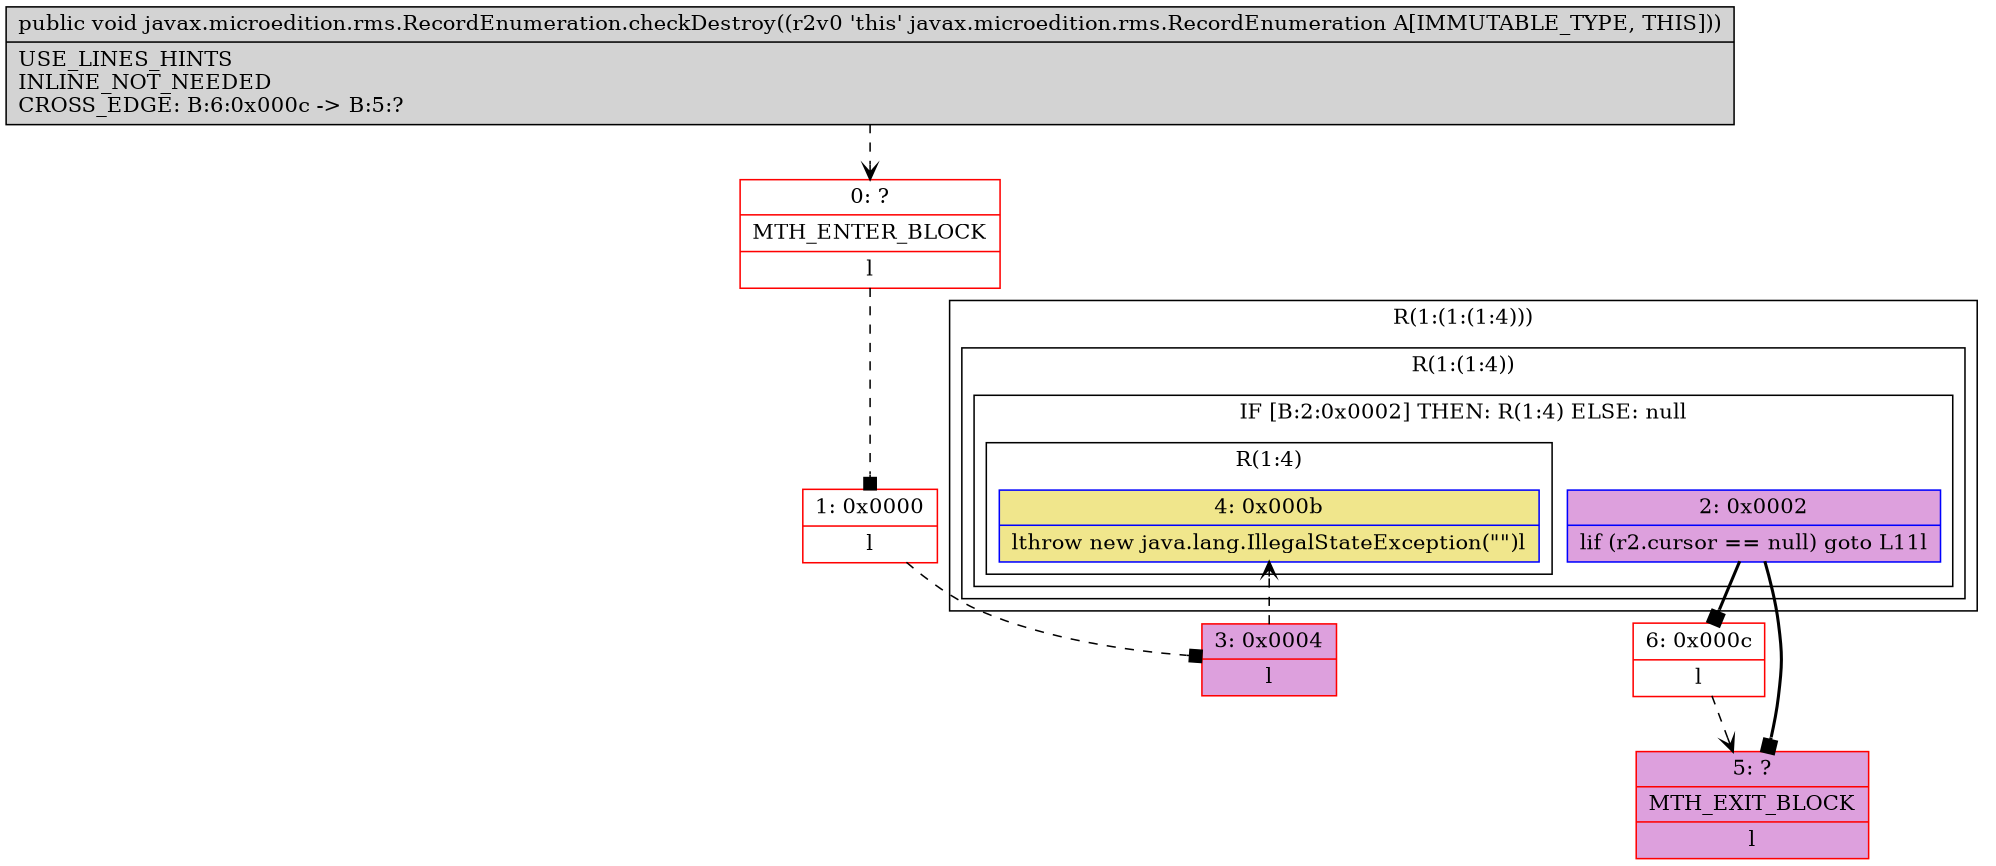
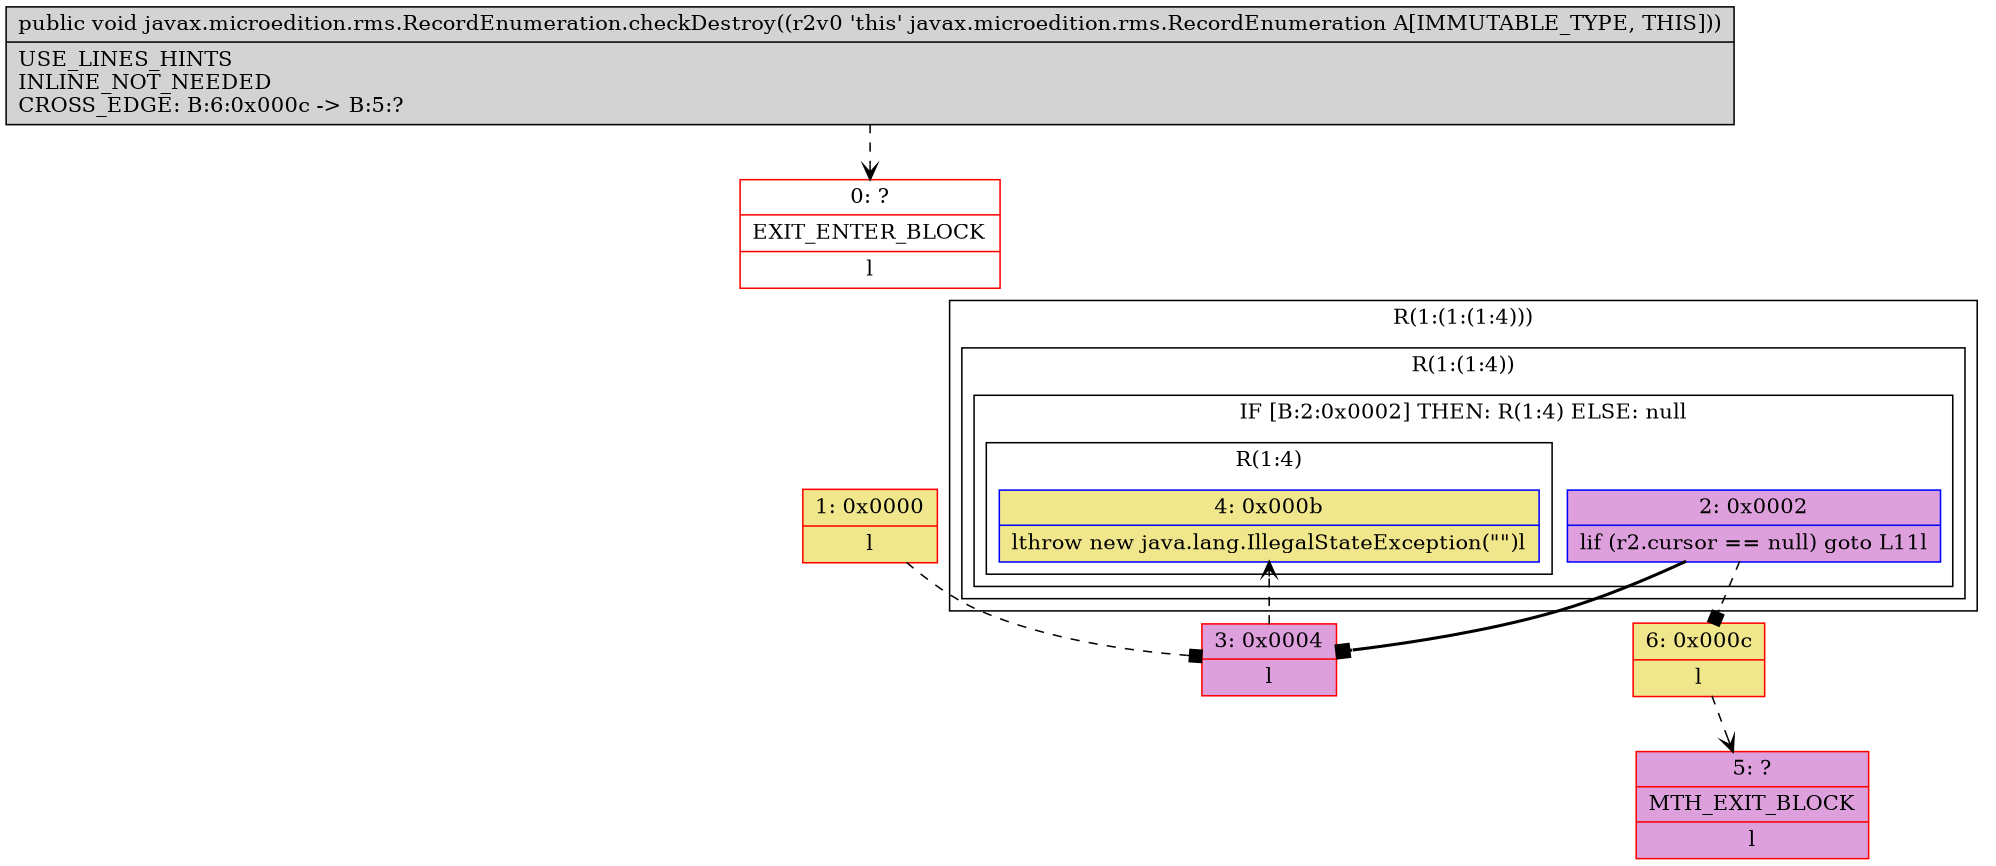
(870, 232) -> (869, 232)
(870, 381) -> none
(870, 526) -> (870, 526)
(1733, 577) -> (1733, 577)
(1781, 649) -> (1523, 620)
(1699, 660) -> (1699, 660)
